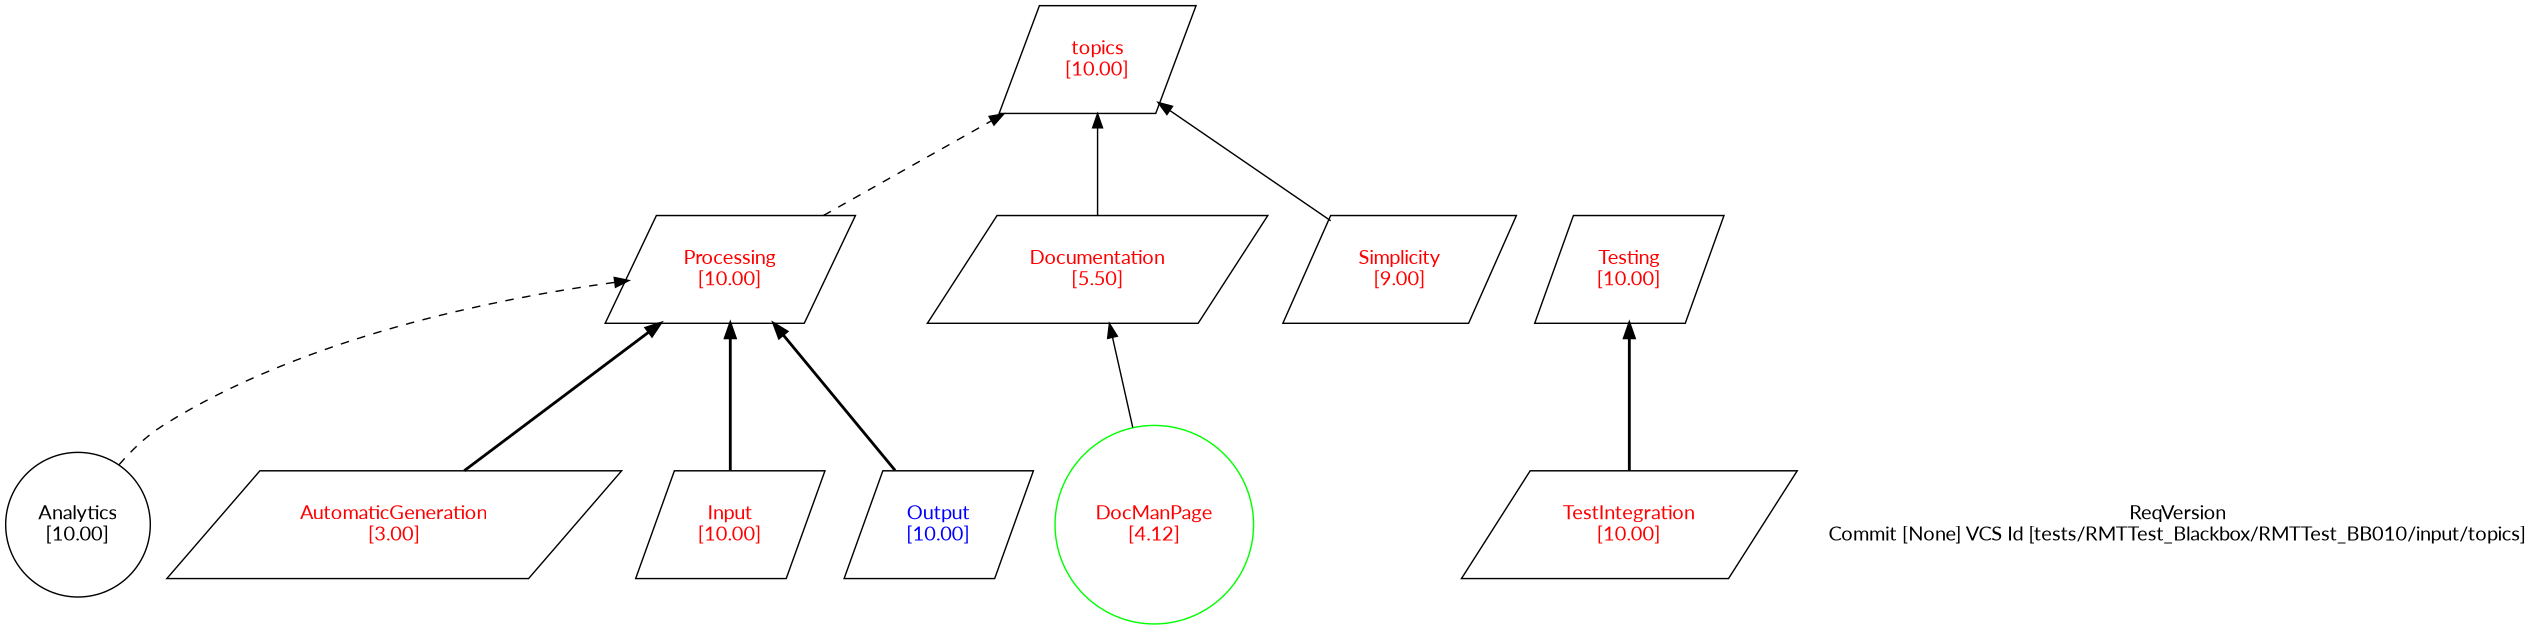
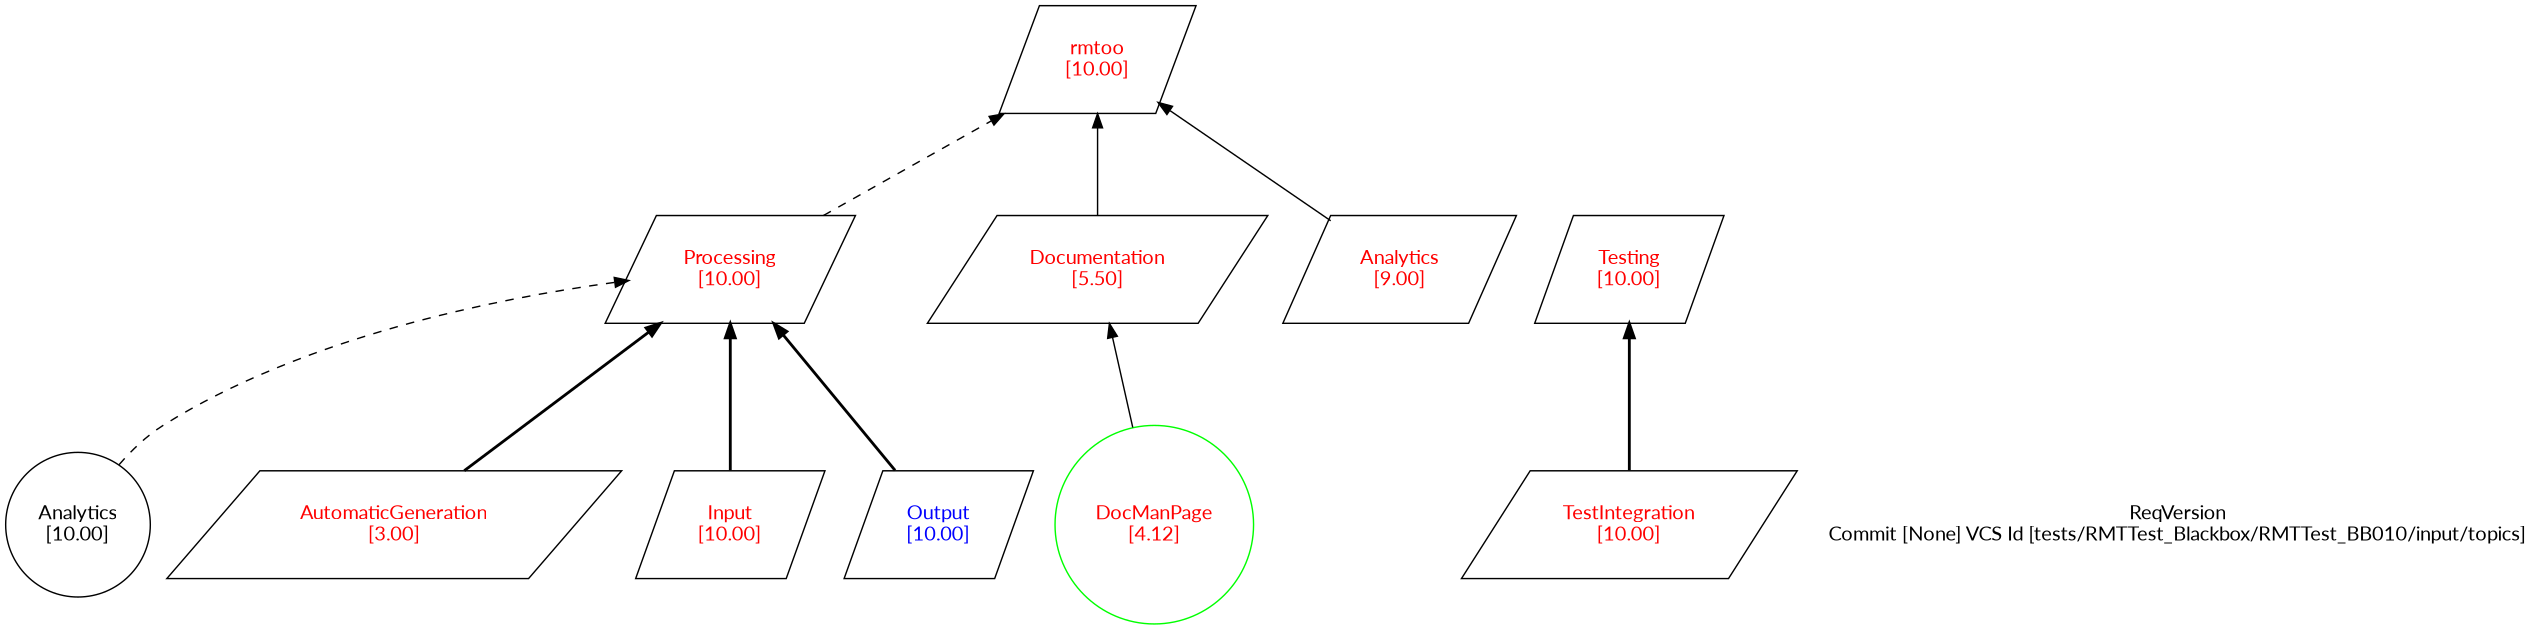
(1098, 60) -> (1098, 60)
(1400, 269) -> (1400, 269)
